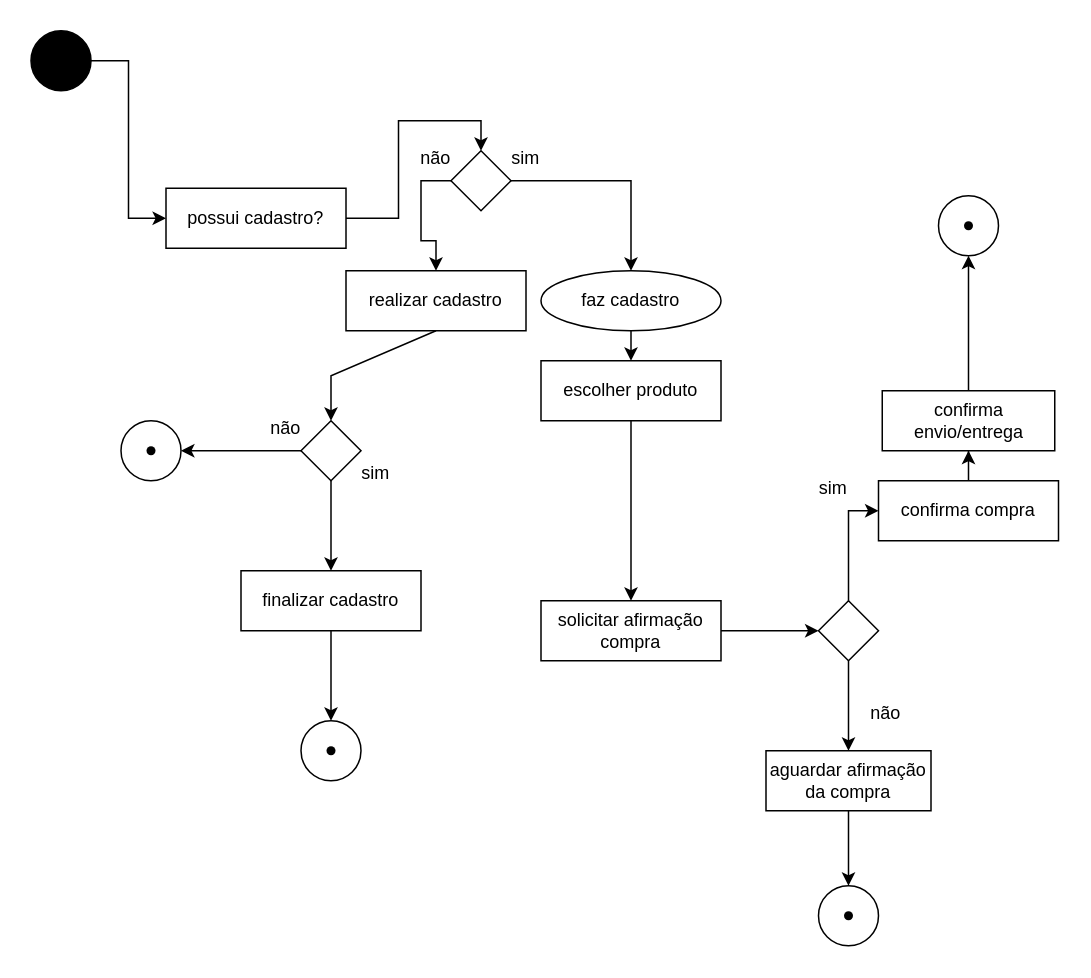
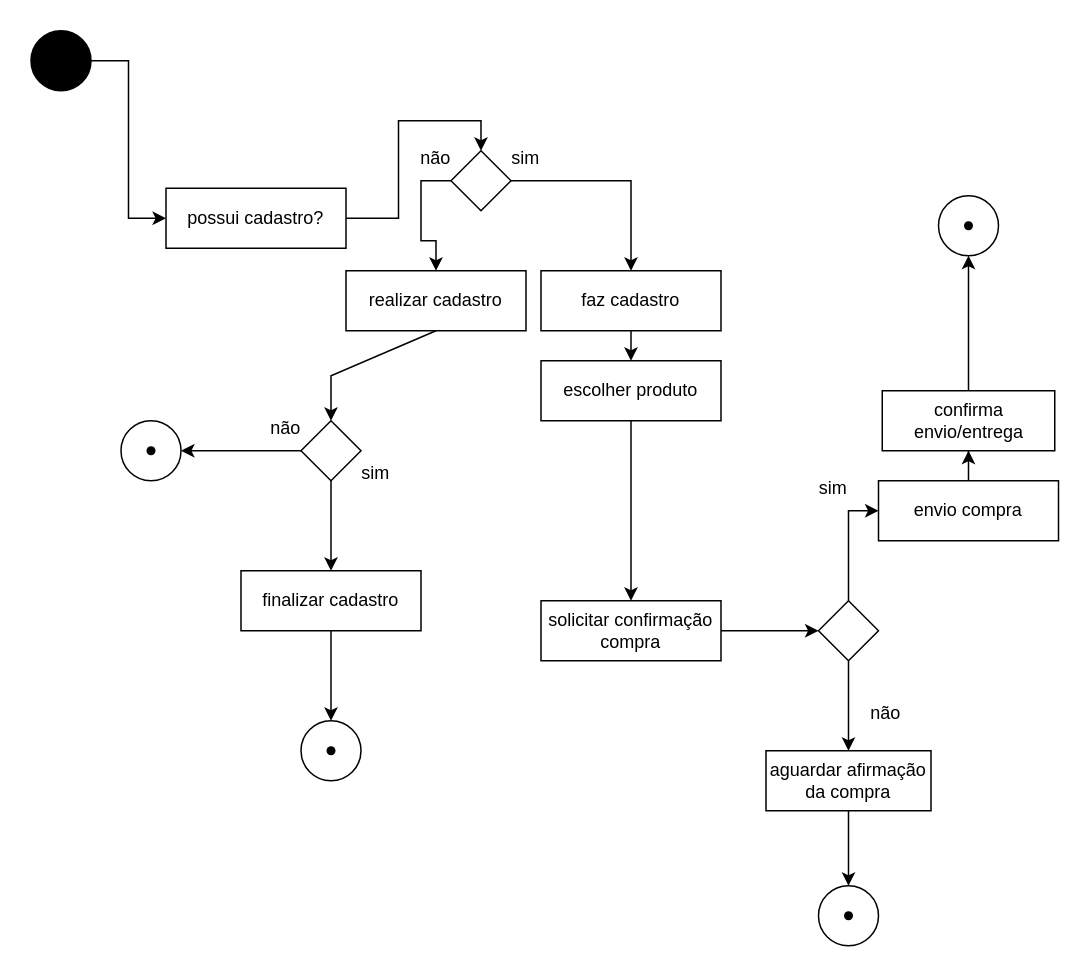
(631, 301) -> (631, 301)
(968, 511) -> (968, 511)
(631, 631) -> (631, 631)
